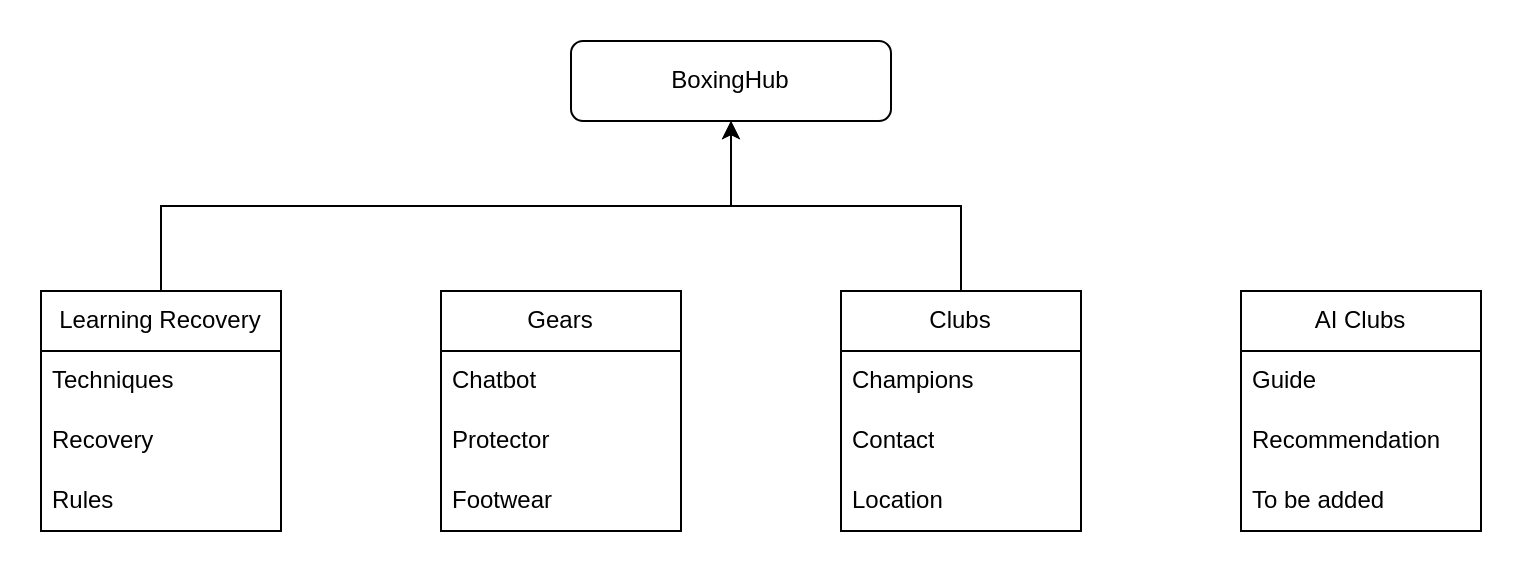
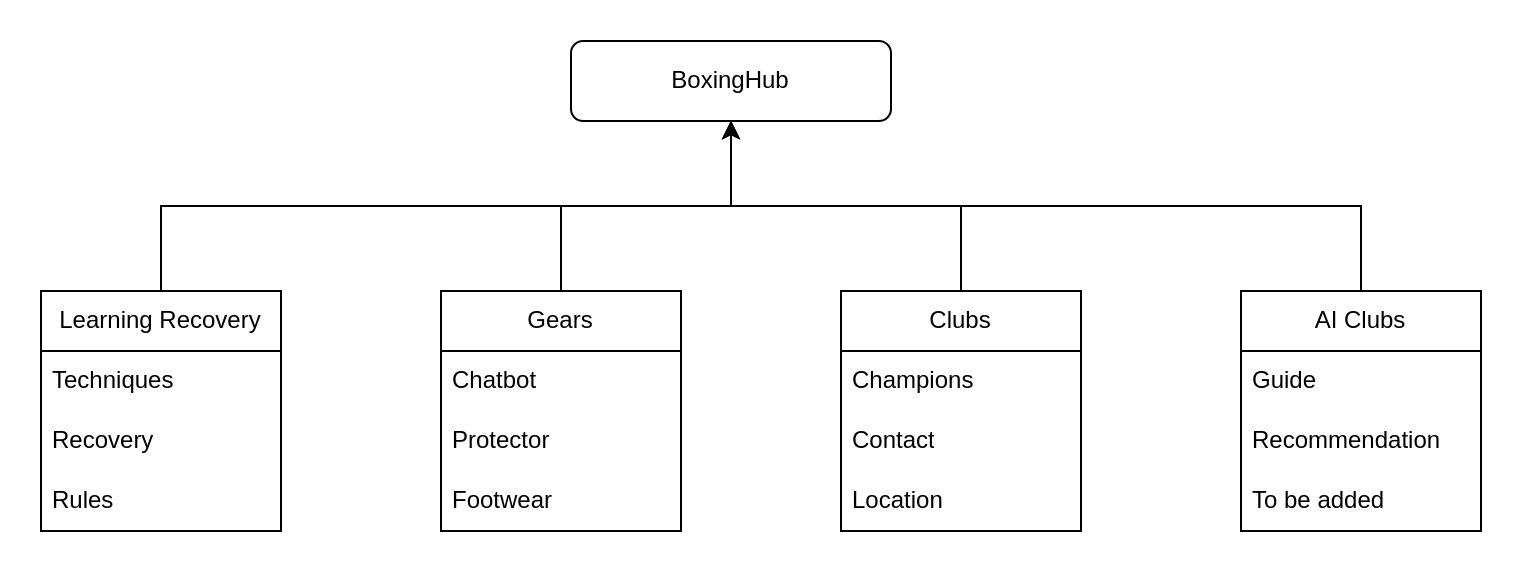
none -> (1205, 206)
none -> (561, 251)
